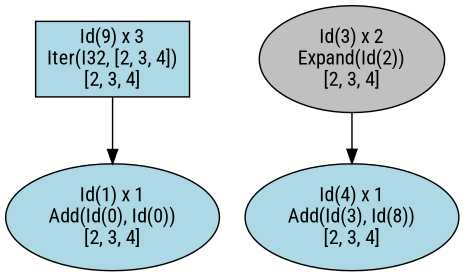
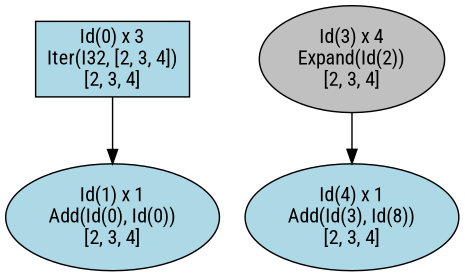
(113, 59) -> (113, 59)
(352, 59) -> (352, 59)
